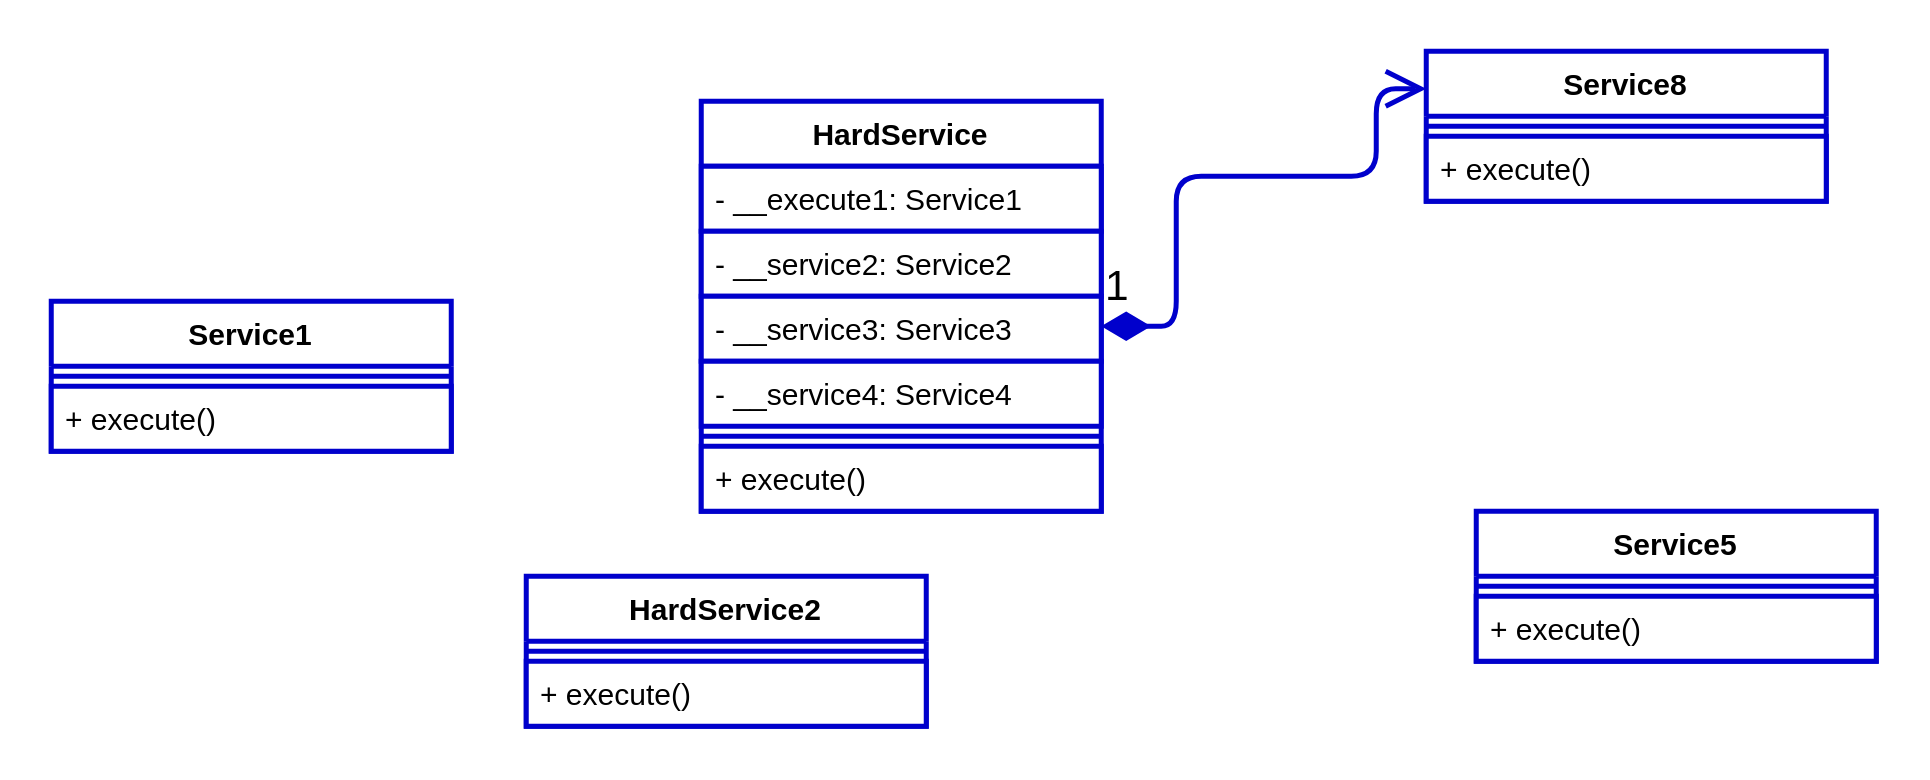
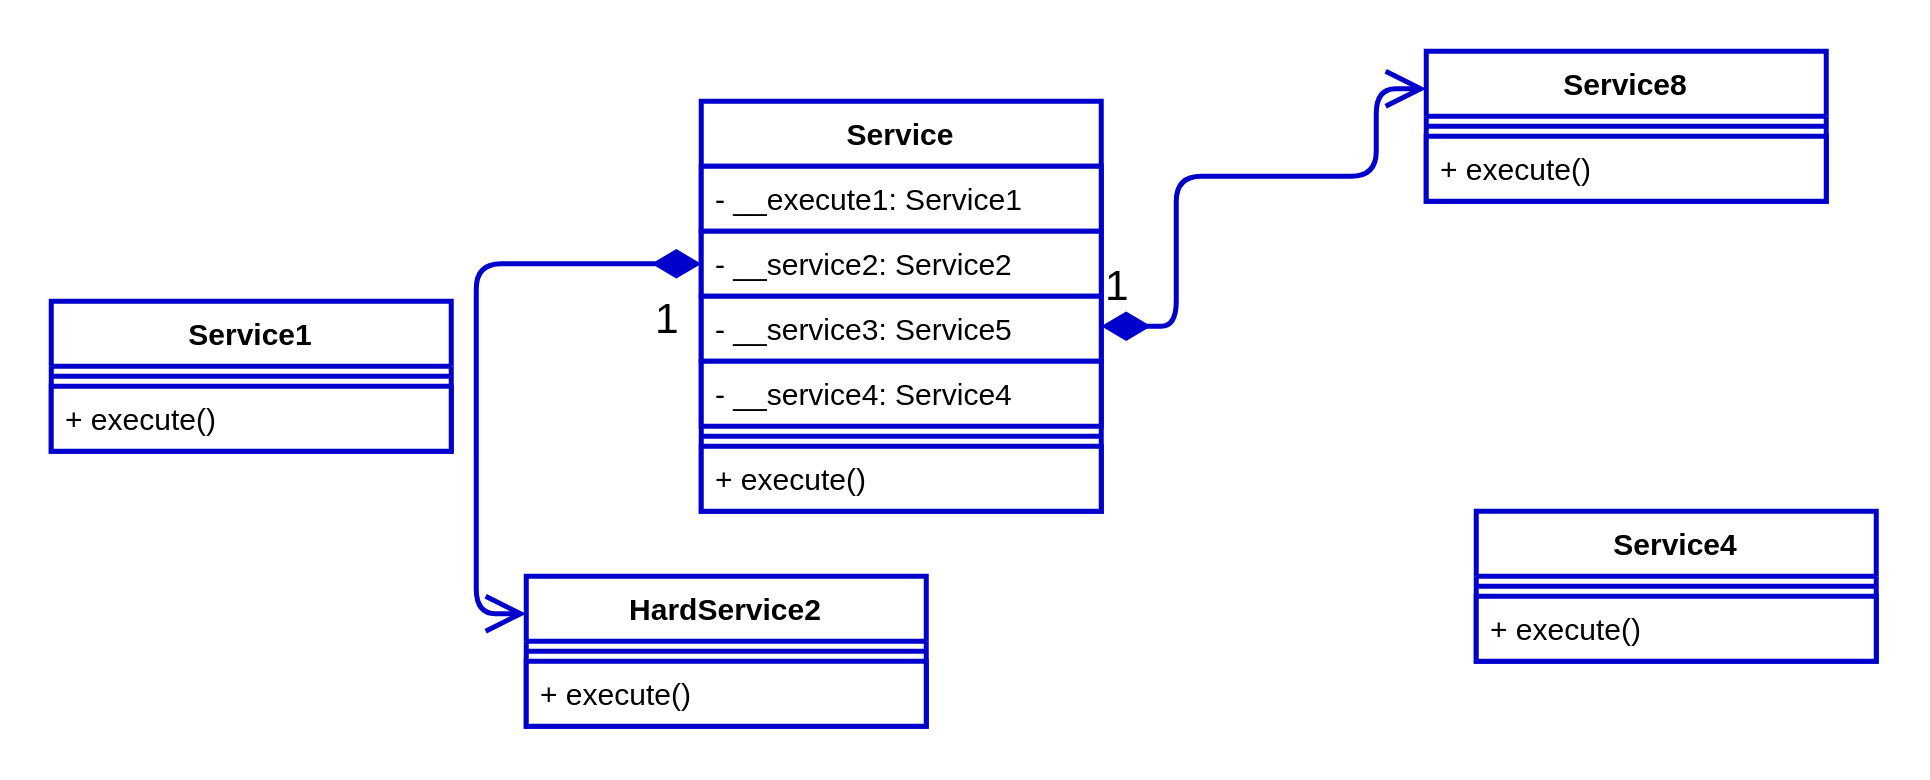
(900, 135) -> (900, 135)
(880, 330) -> (880, 330)
none -> (476, 370)
(1675, 545) -> (1675, 545)
